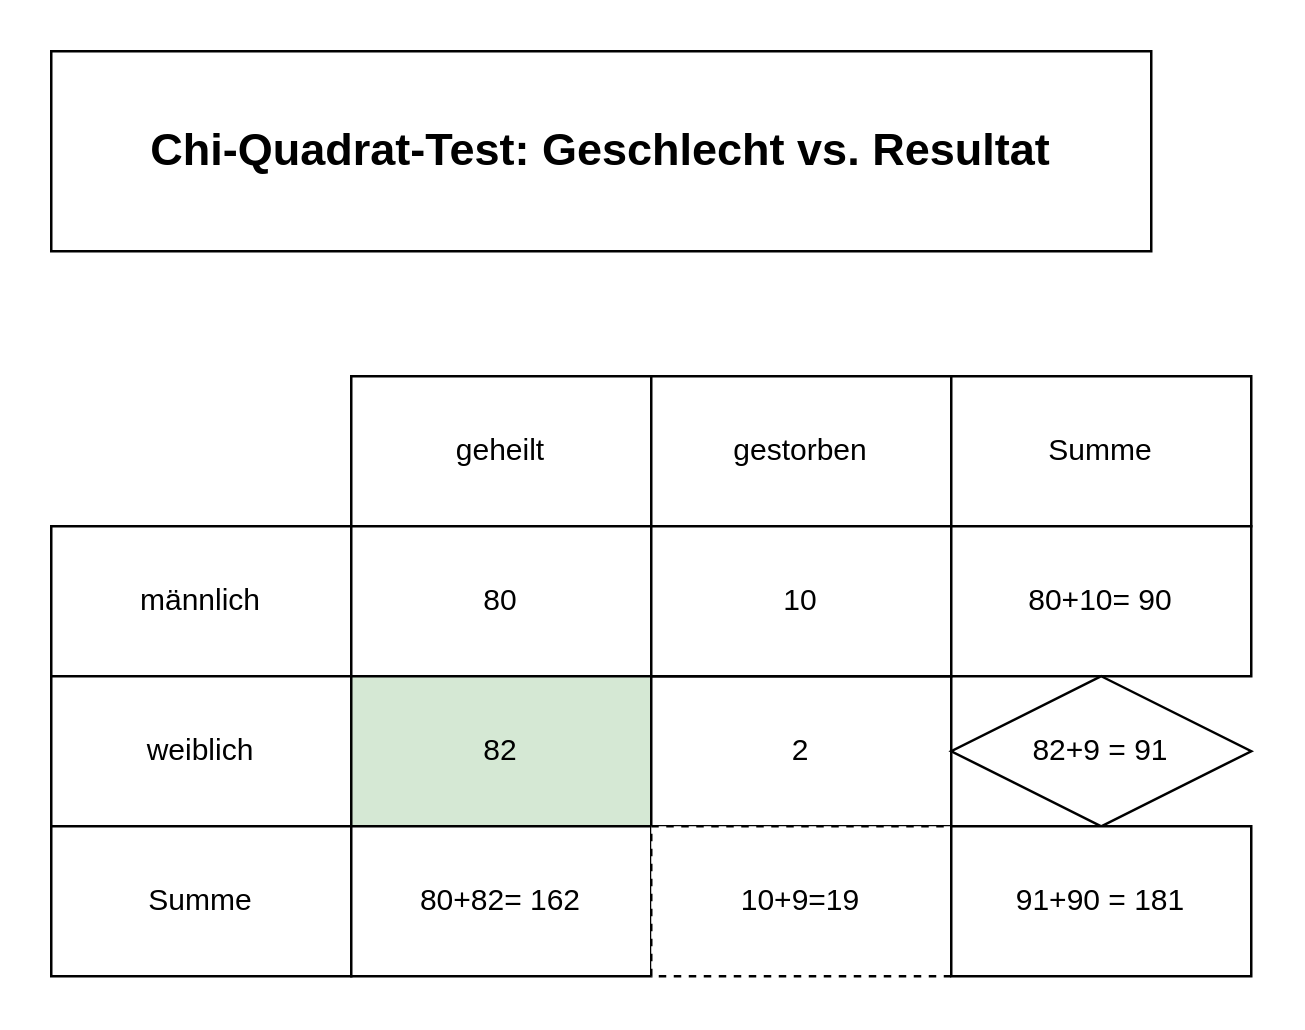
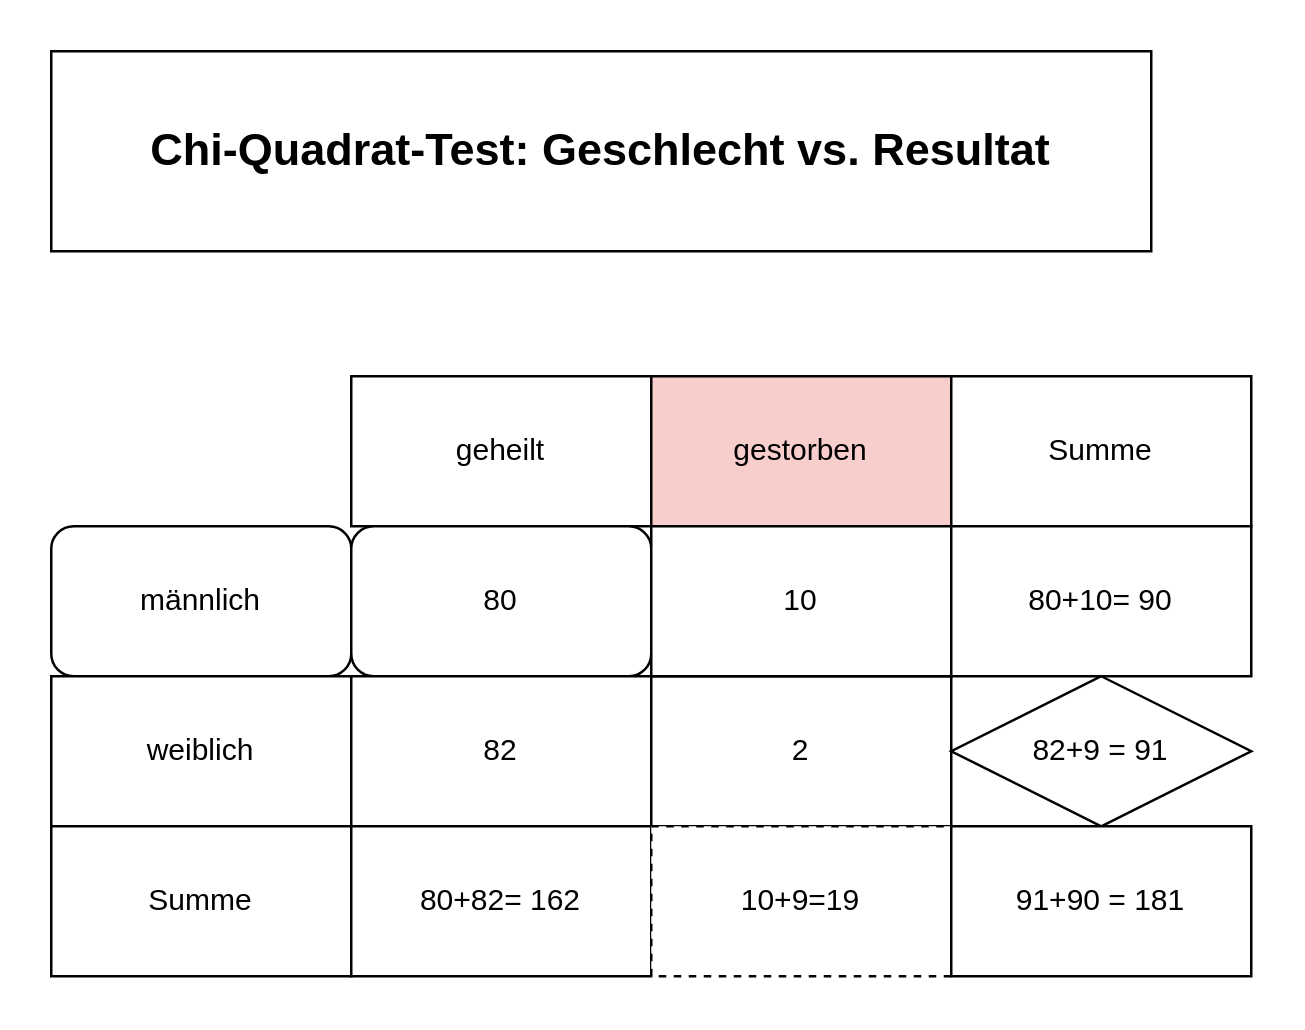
(801, 451) -> (801, 451)
(201, 601) -> (201, 601)
(501, 601) -> (501, 601)
(501, 751) -> (501, 751)
